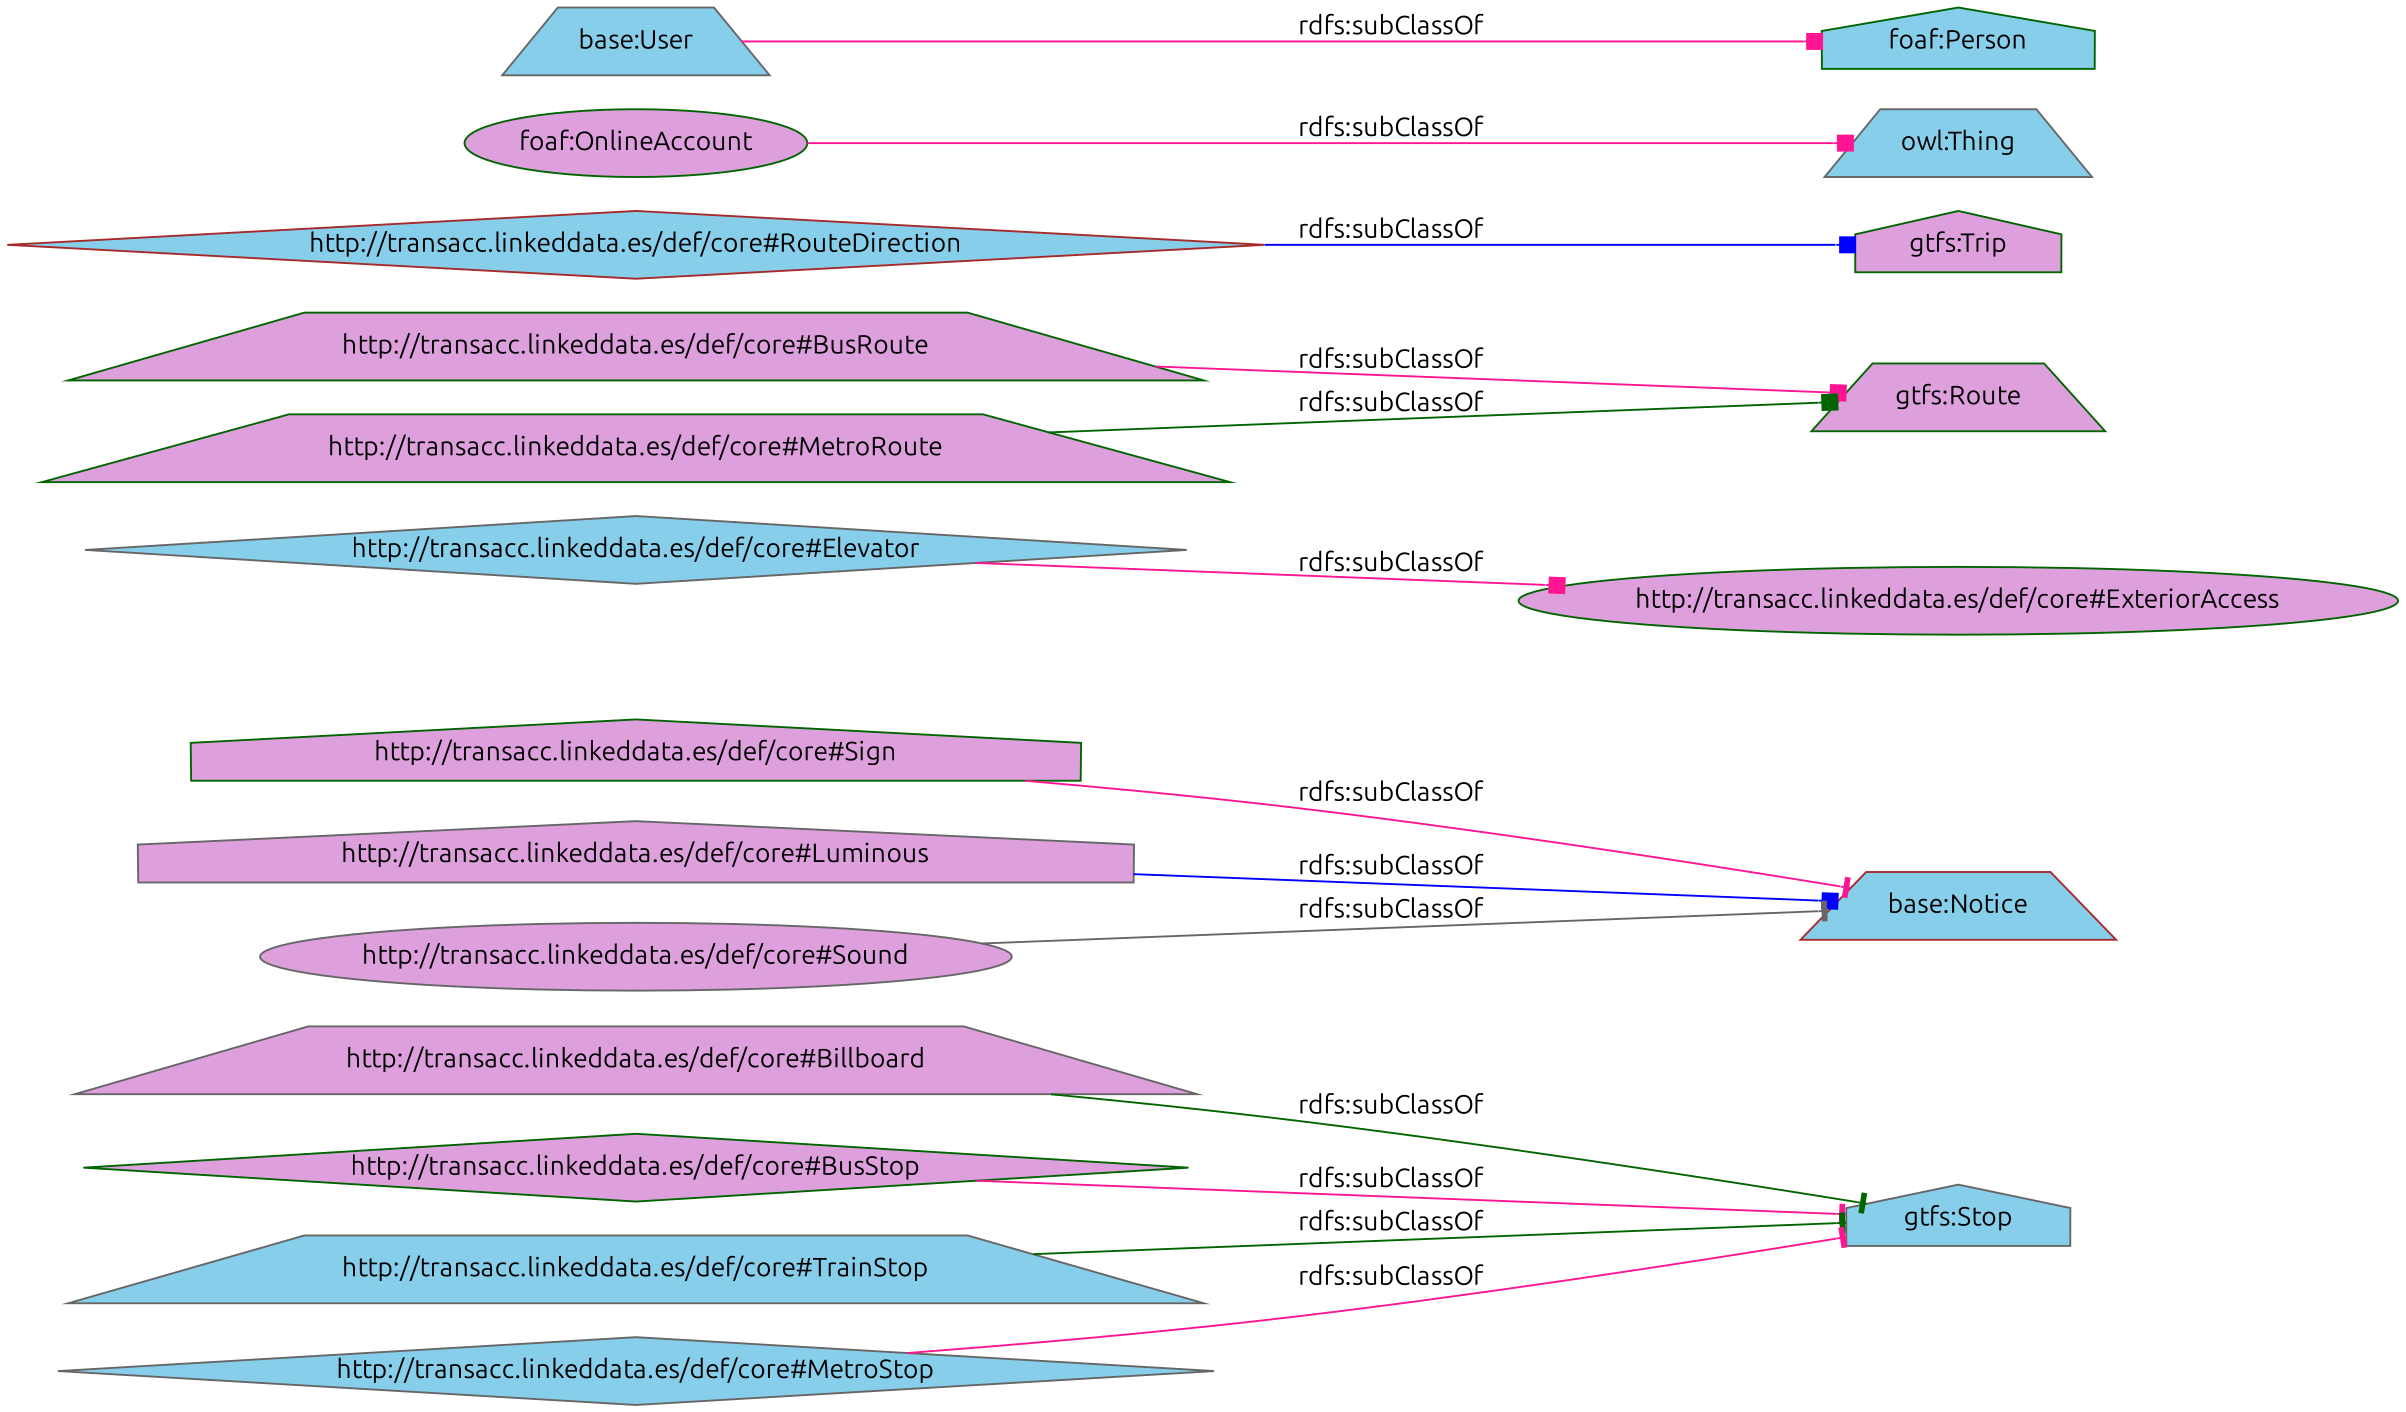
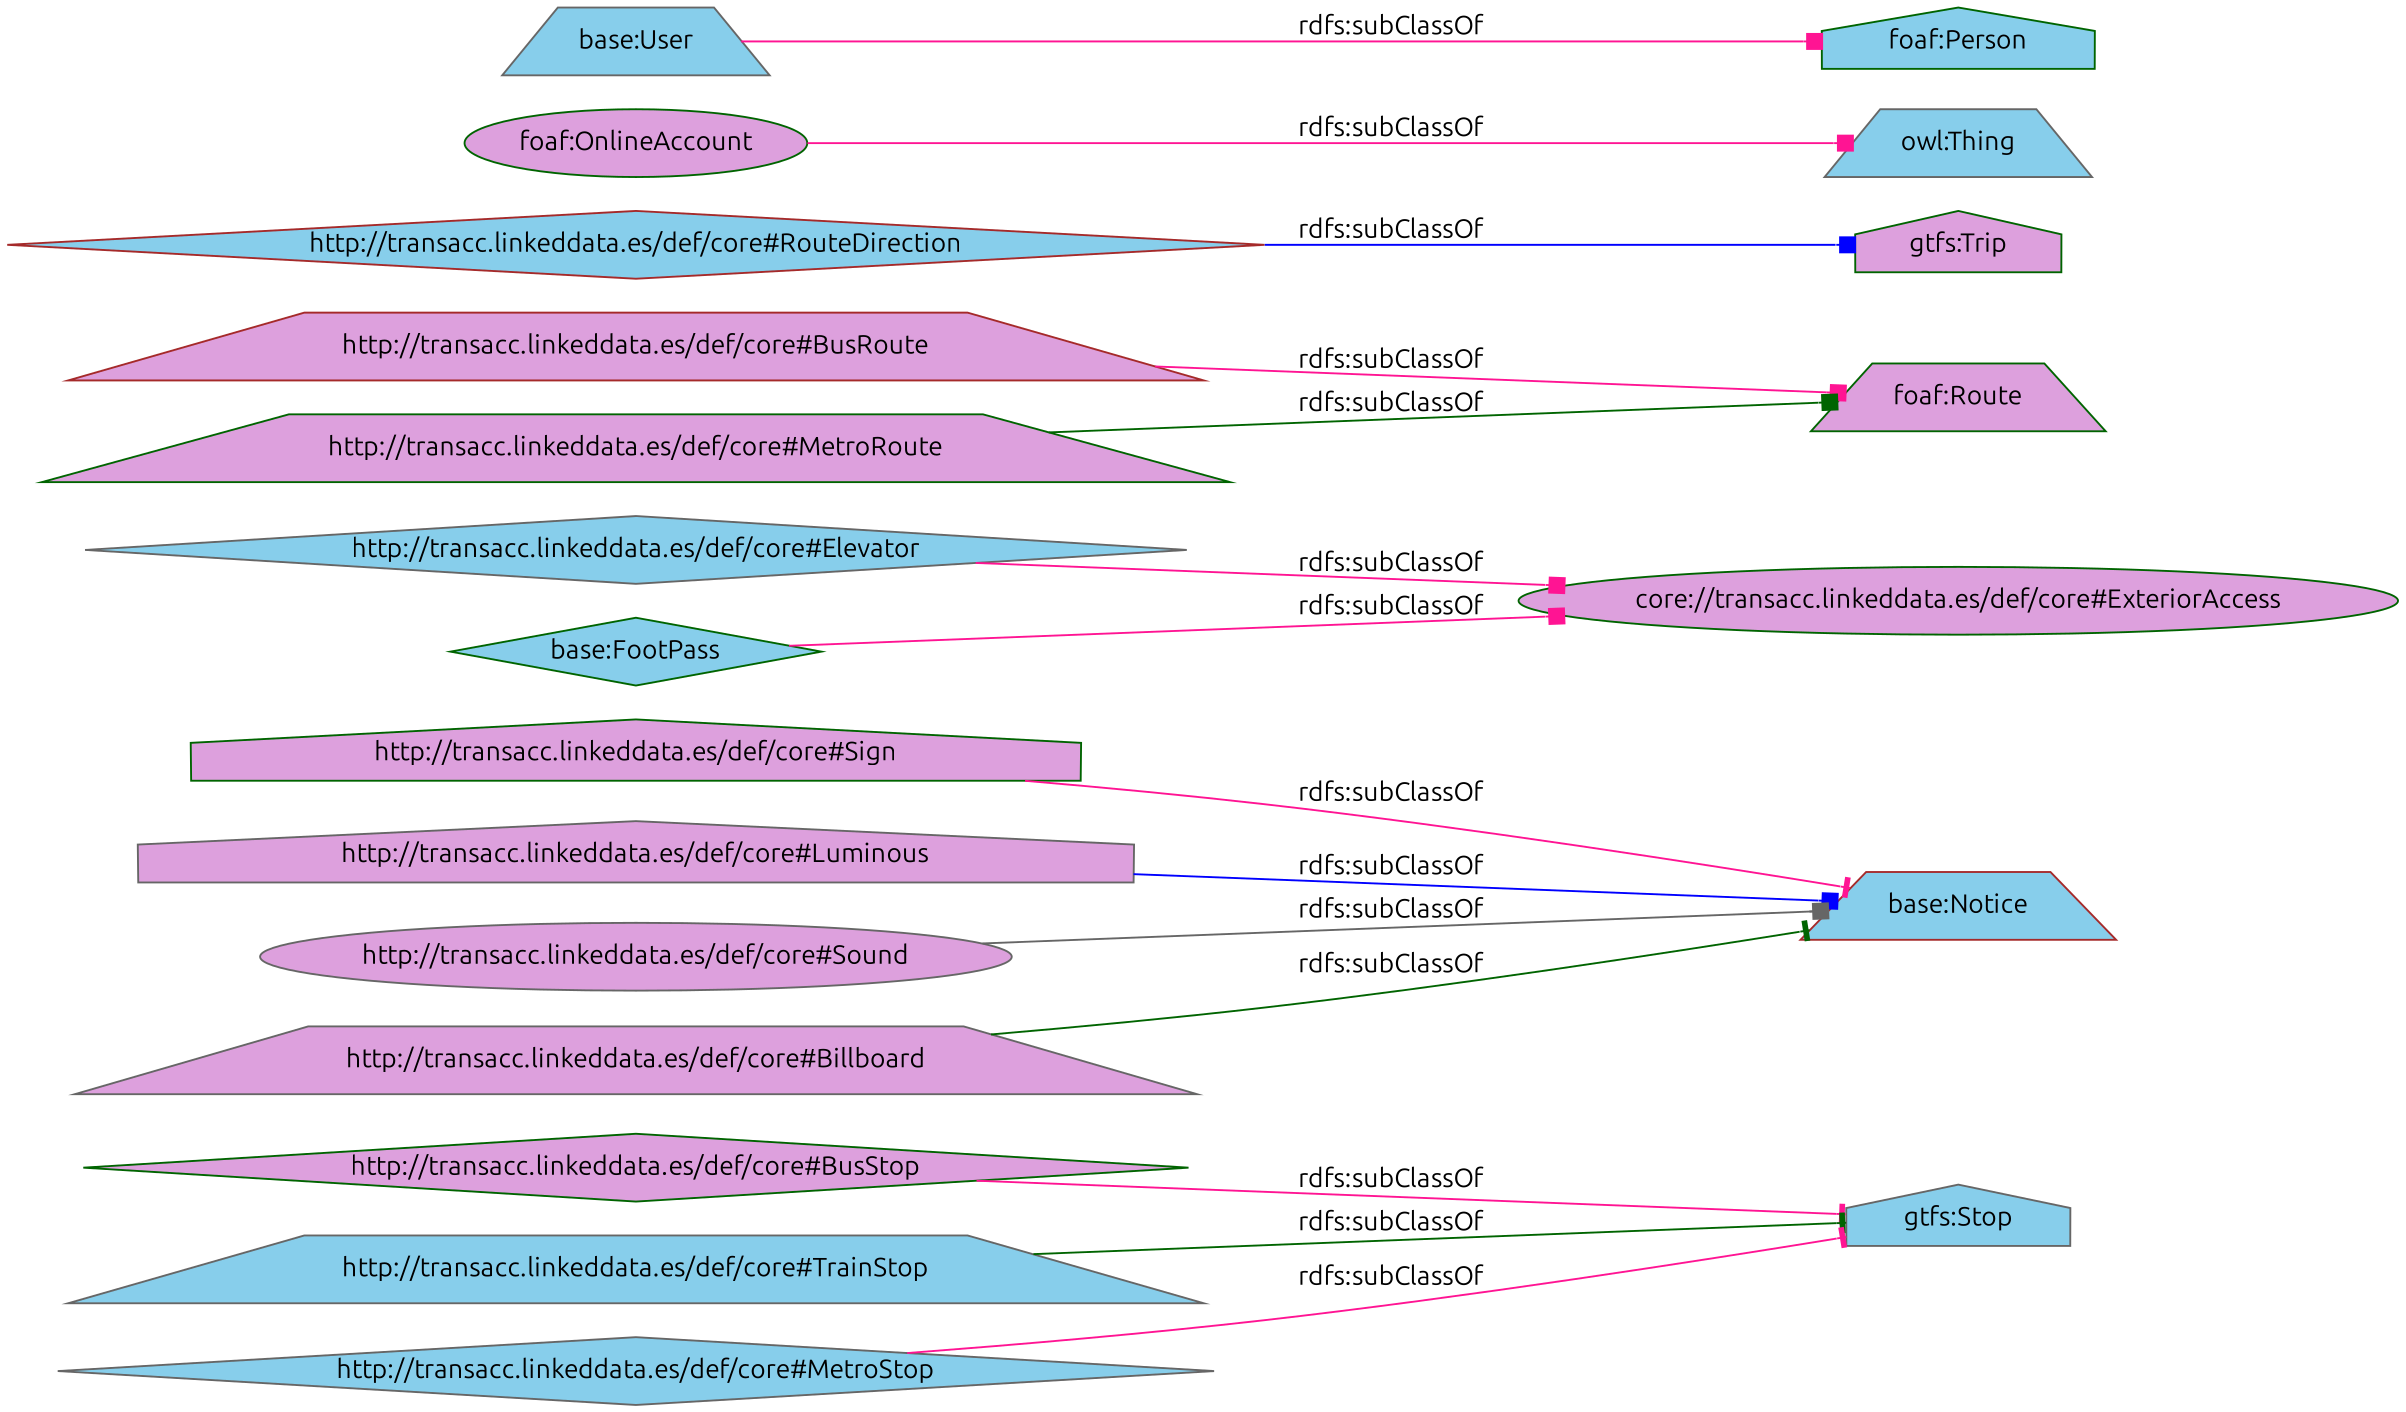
(636, 347) -> (636, 347)
(1958, 397) -> (1958, 397)
(1958, 601) -> (1958, 601)
none -> (636, 652)
(1400, 927) -> (1400, 927)
(1455, 1142) -> (1396, 991)
